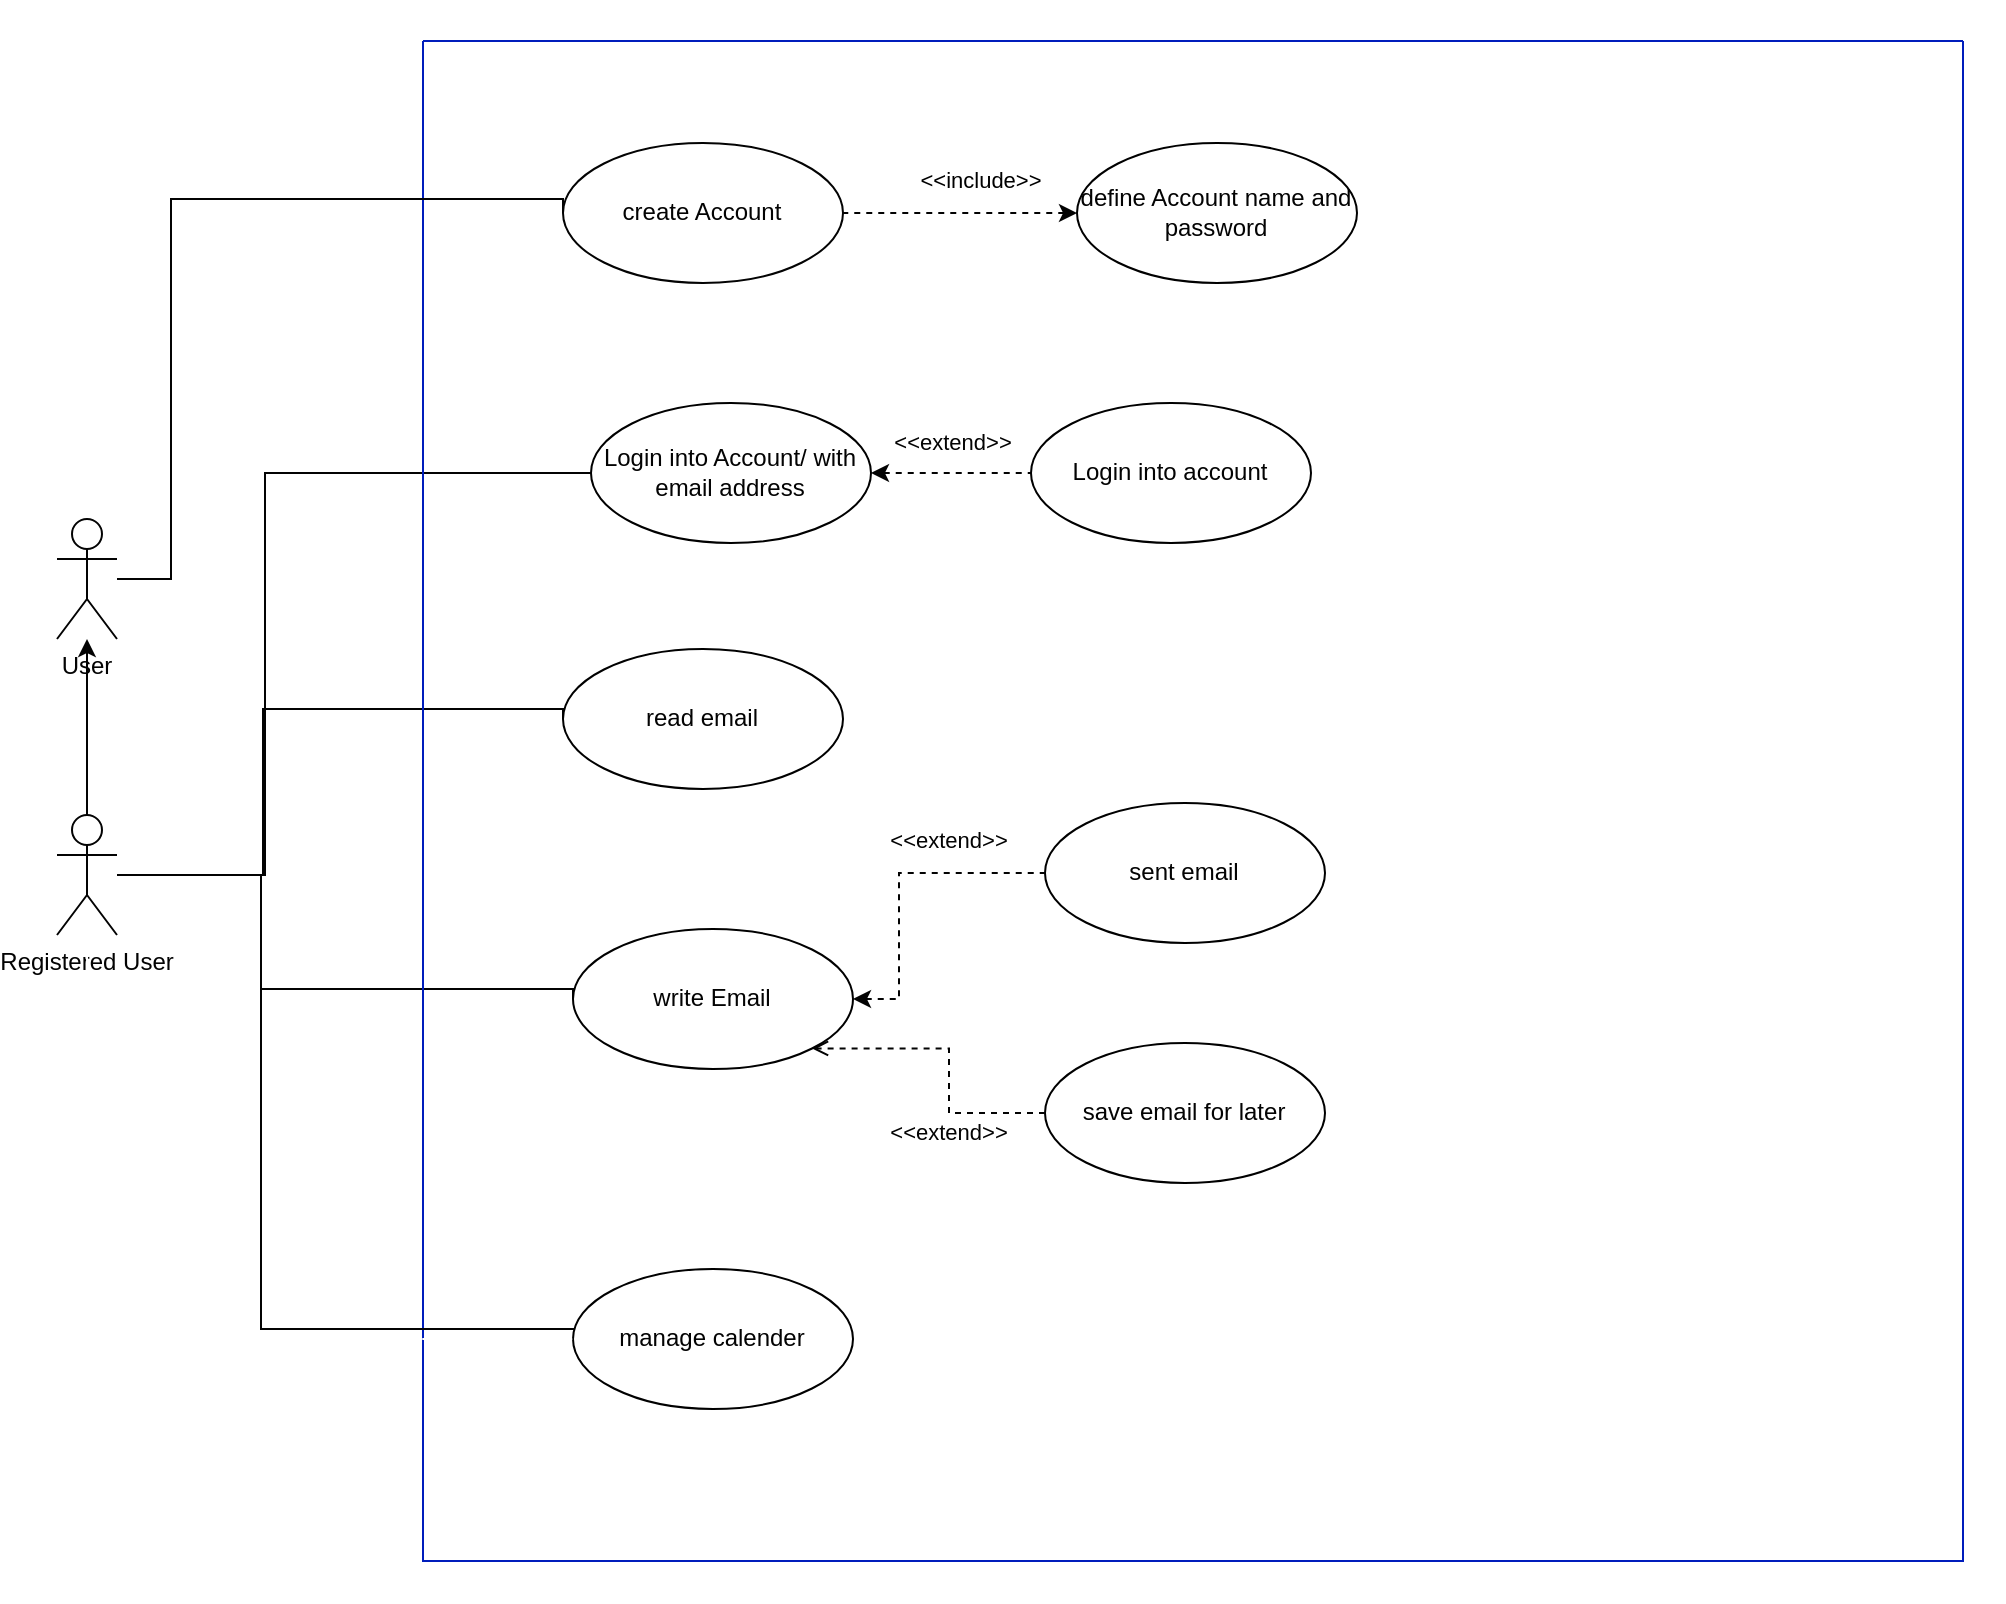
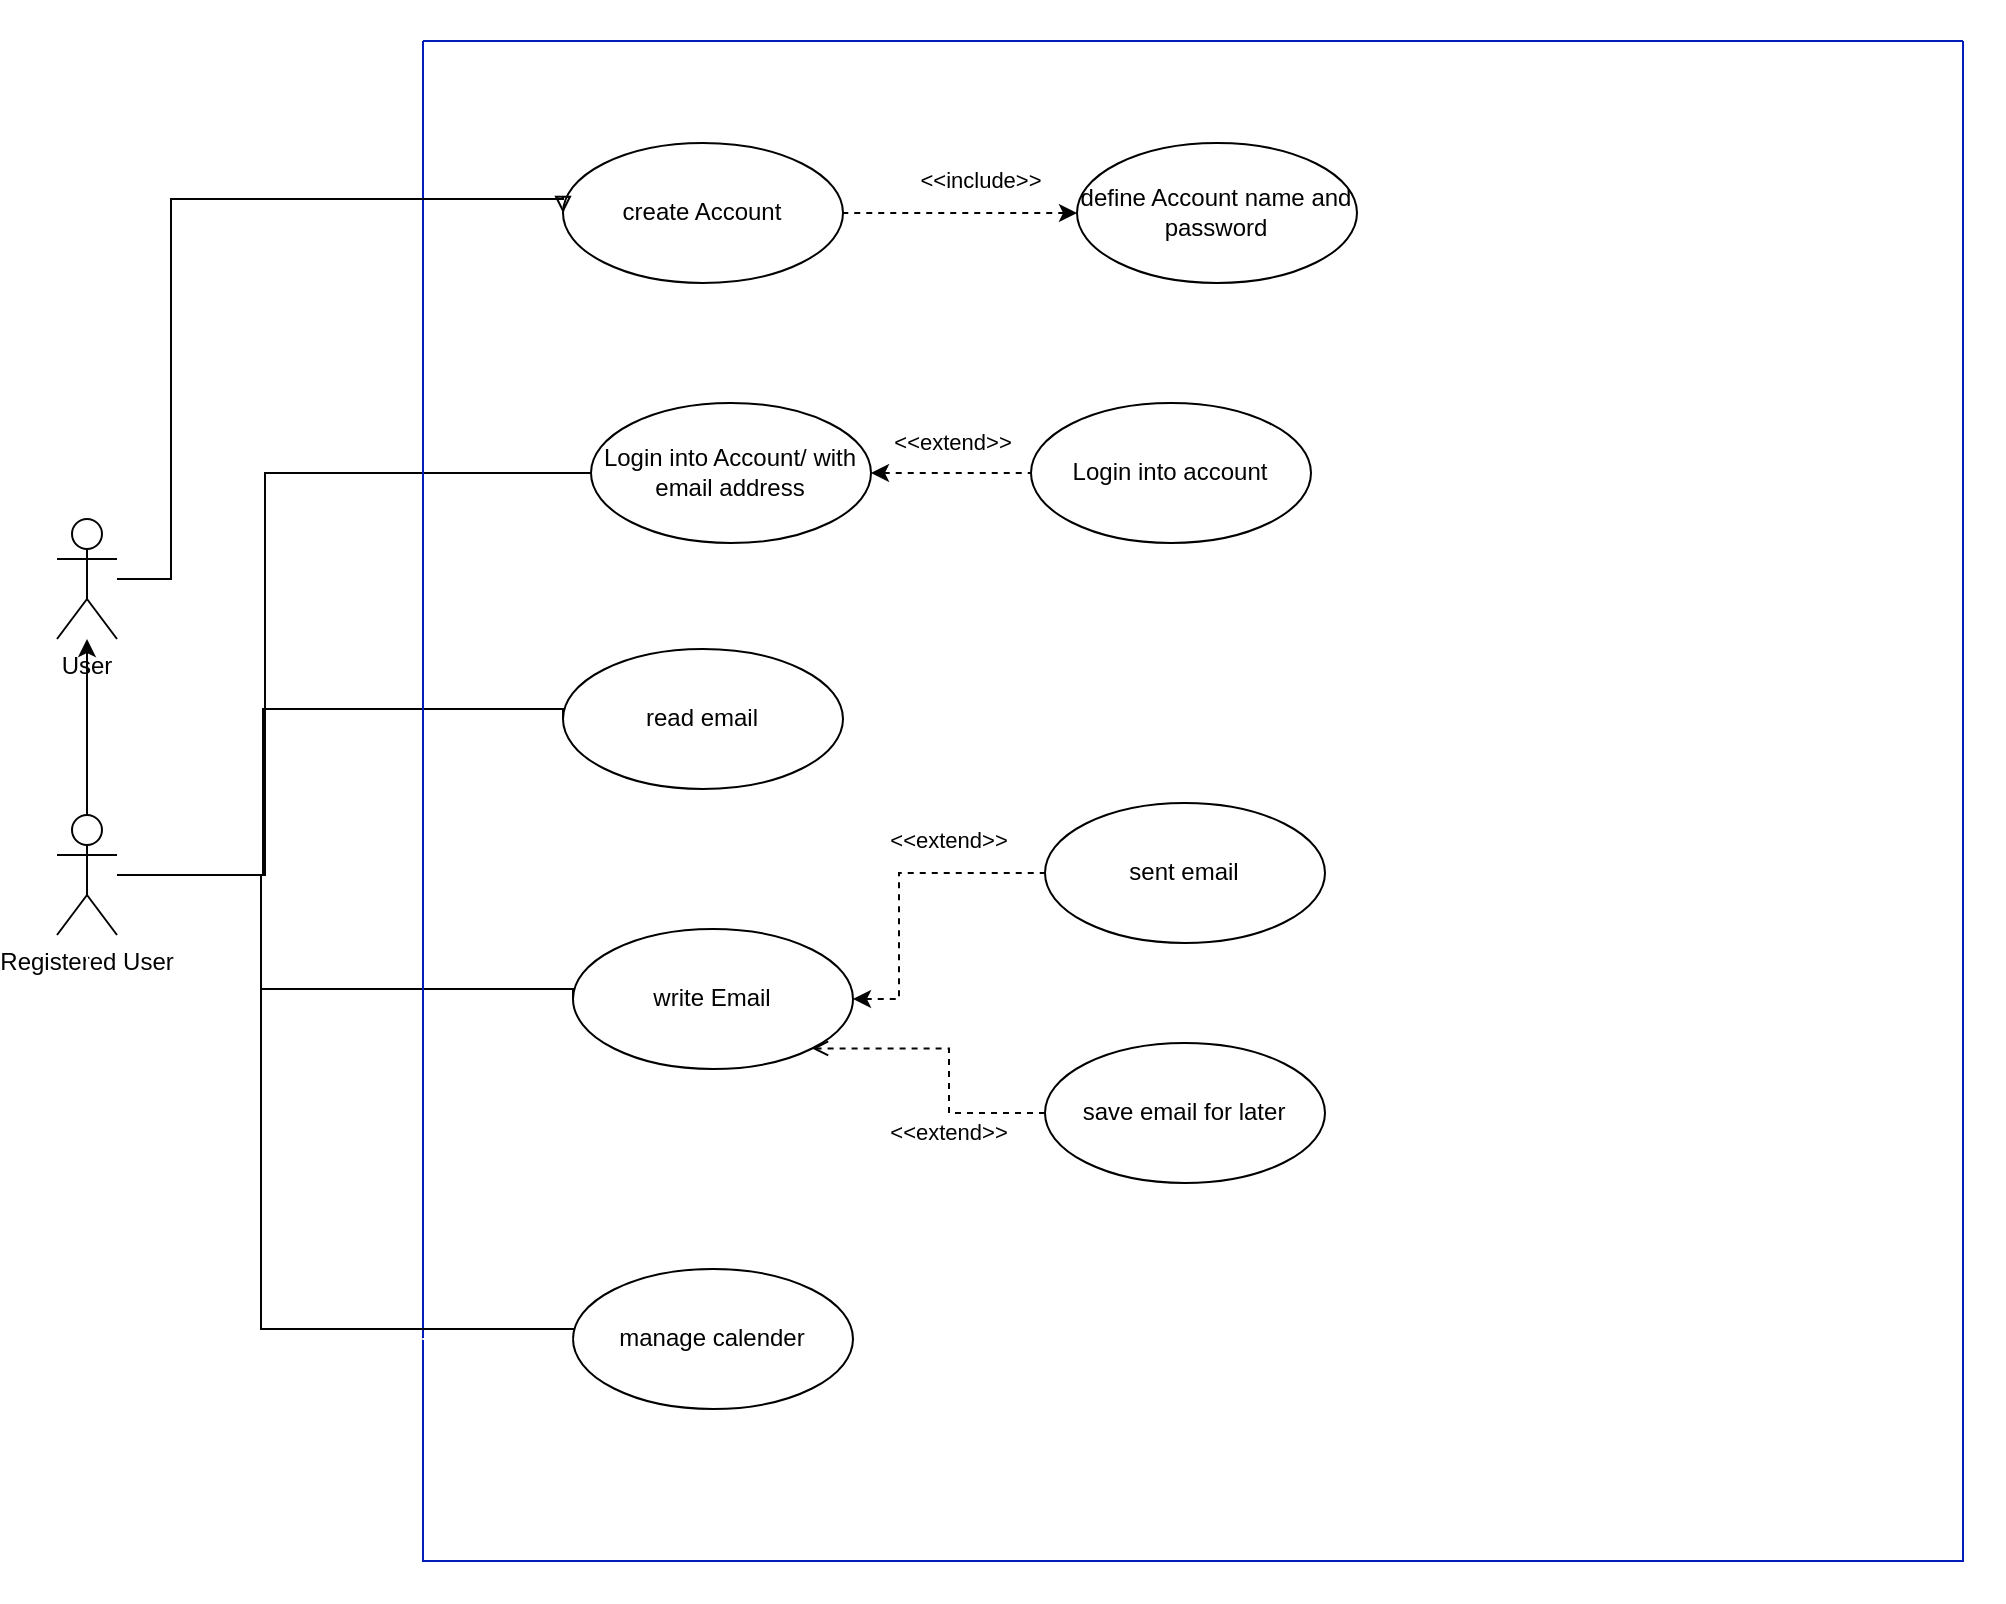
(563, 200) -> (559, 199)
